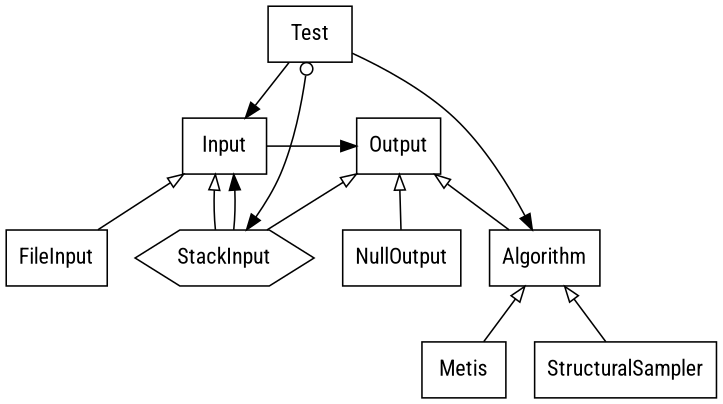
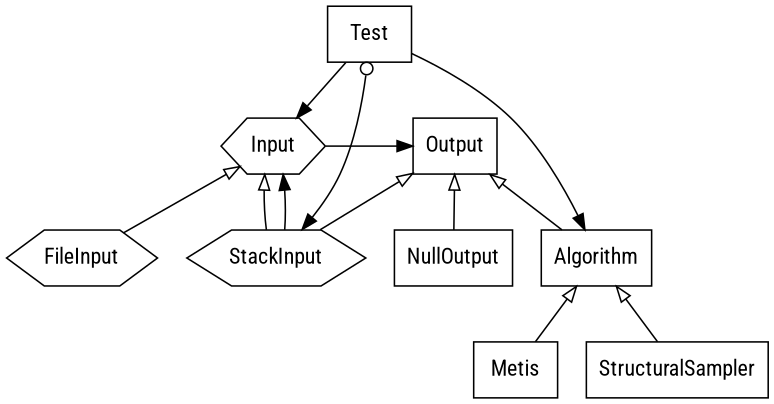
(225, 146) -> (273, 146)
(57, 258) -> (82, 258)
